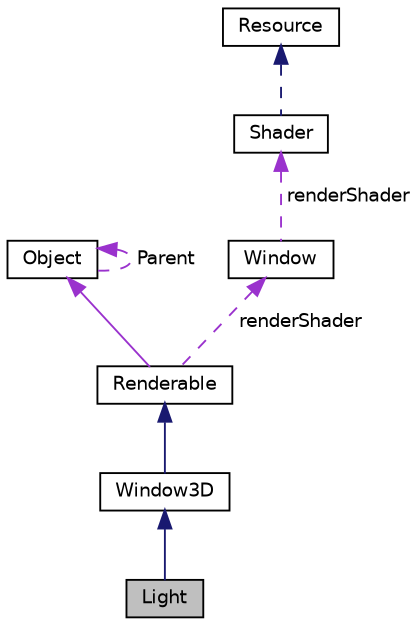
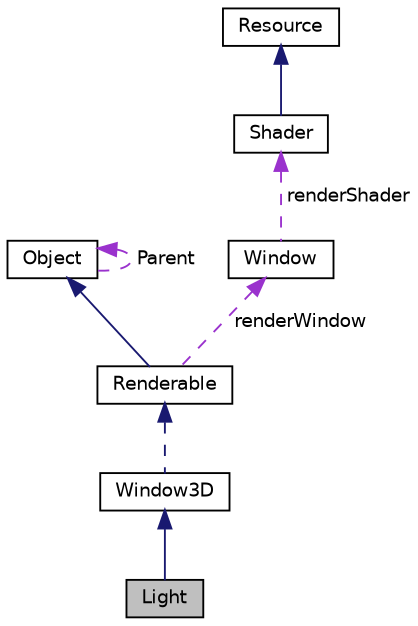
(281, 90) -> (281, 90)
(298, 322) -> (298, 322)
(115, 330) -> (115, 330)
(165, 448) -> (165, 448)
